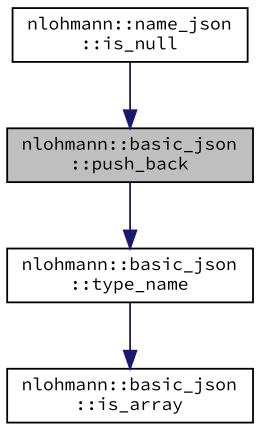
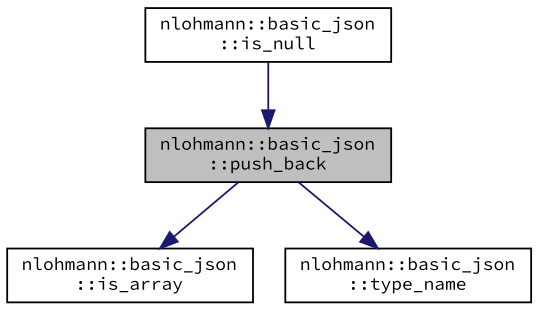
(130, 35) -> (268, 35)
(130, 326) -> (206, 210)
